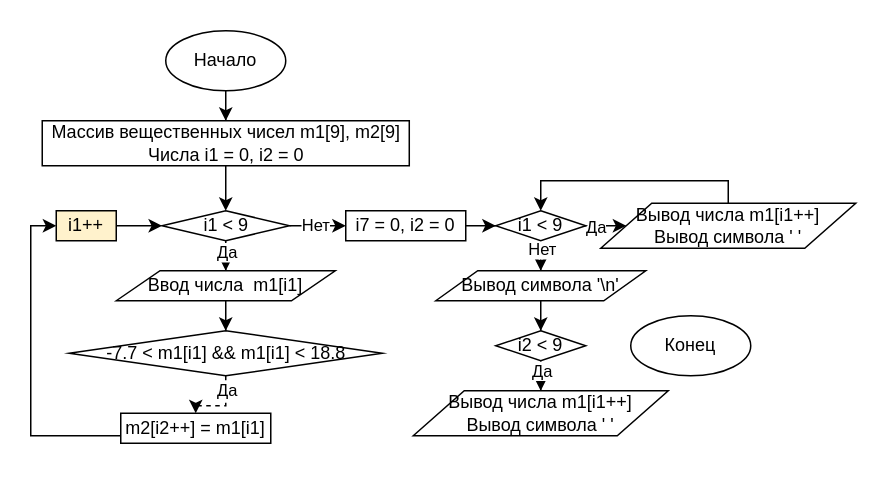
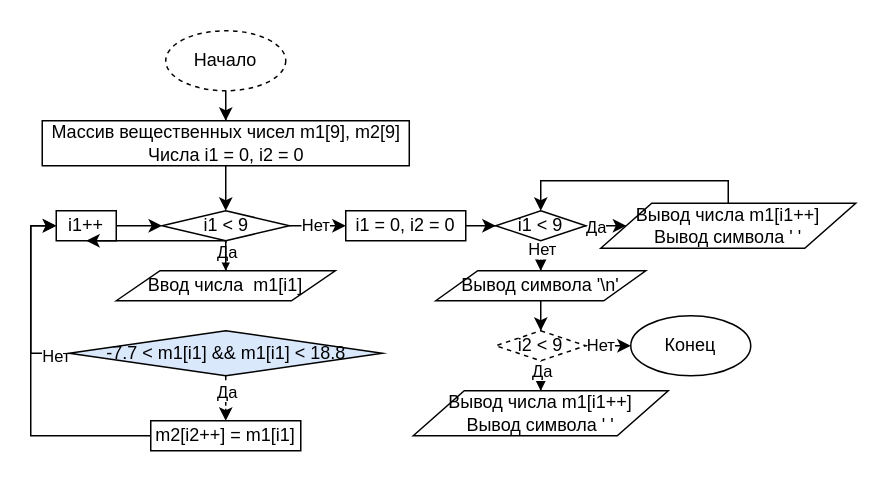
(226, 61) -> (226, 61)
(86, 226) -> (86, 226)
(406, 226) -> (406, 226)
(226, 321) -> (168, 241)
(541, 346) -> (541, 346)
none -> (614, 346)
none -> (50, 353)
(226, 353) -> (226, 353)
(196, 428) -> (226, 436)
